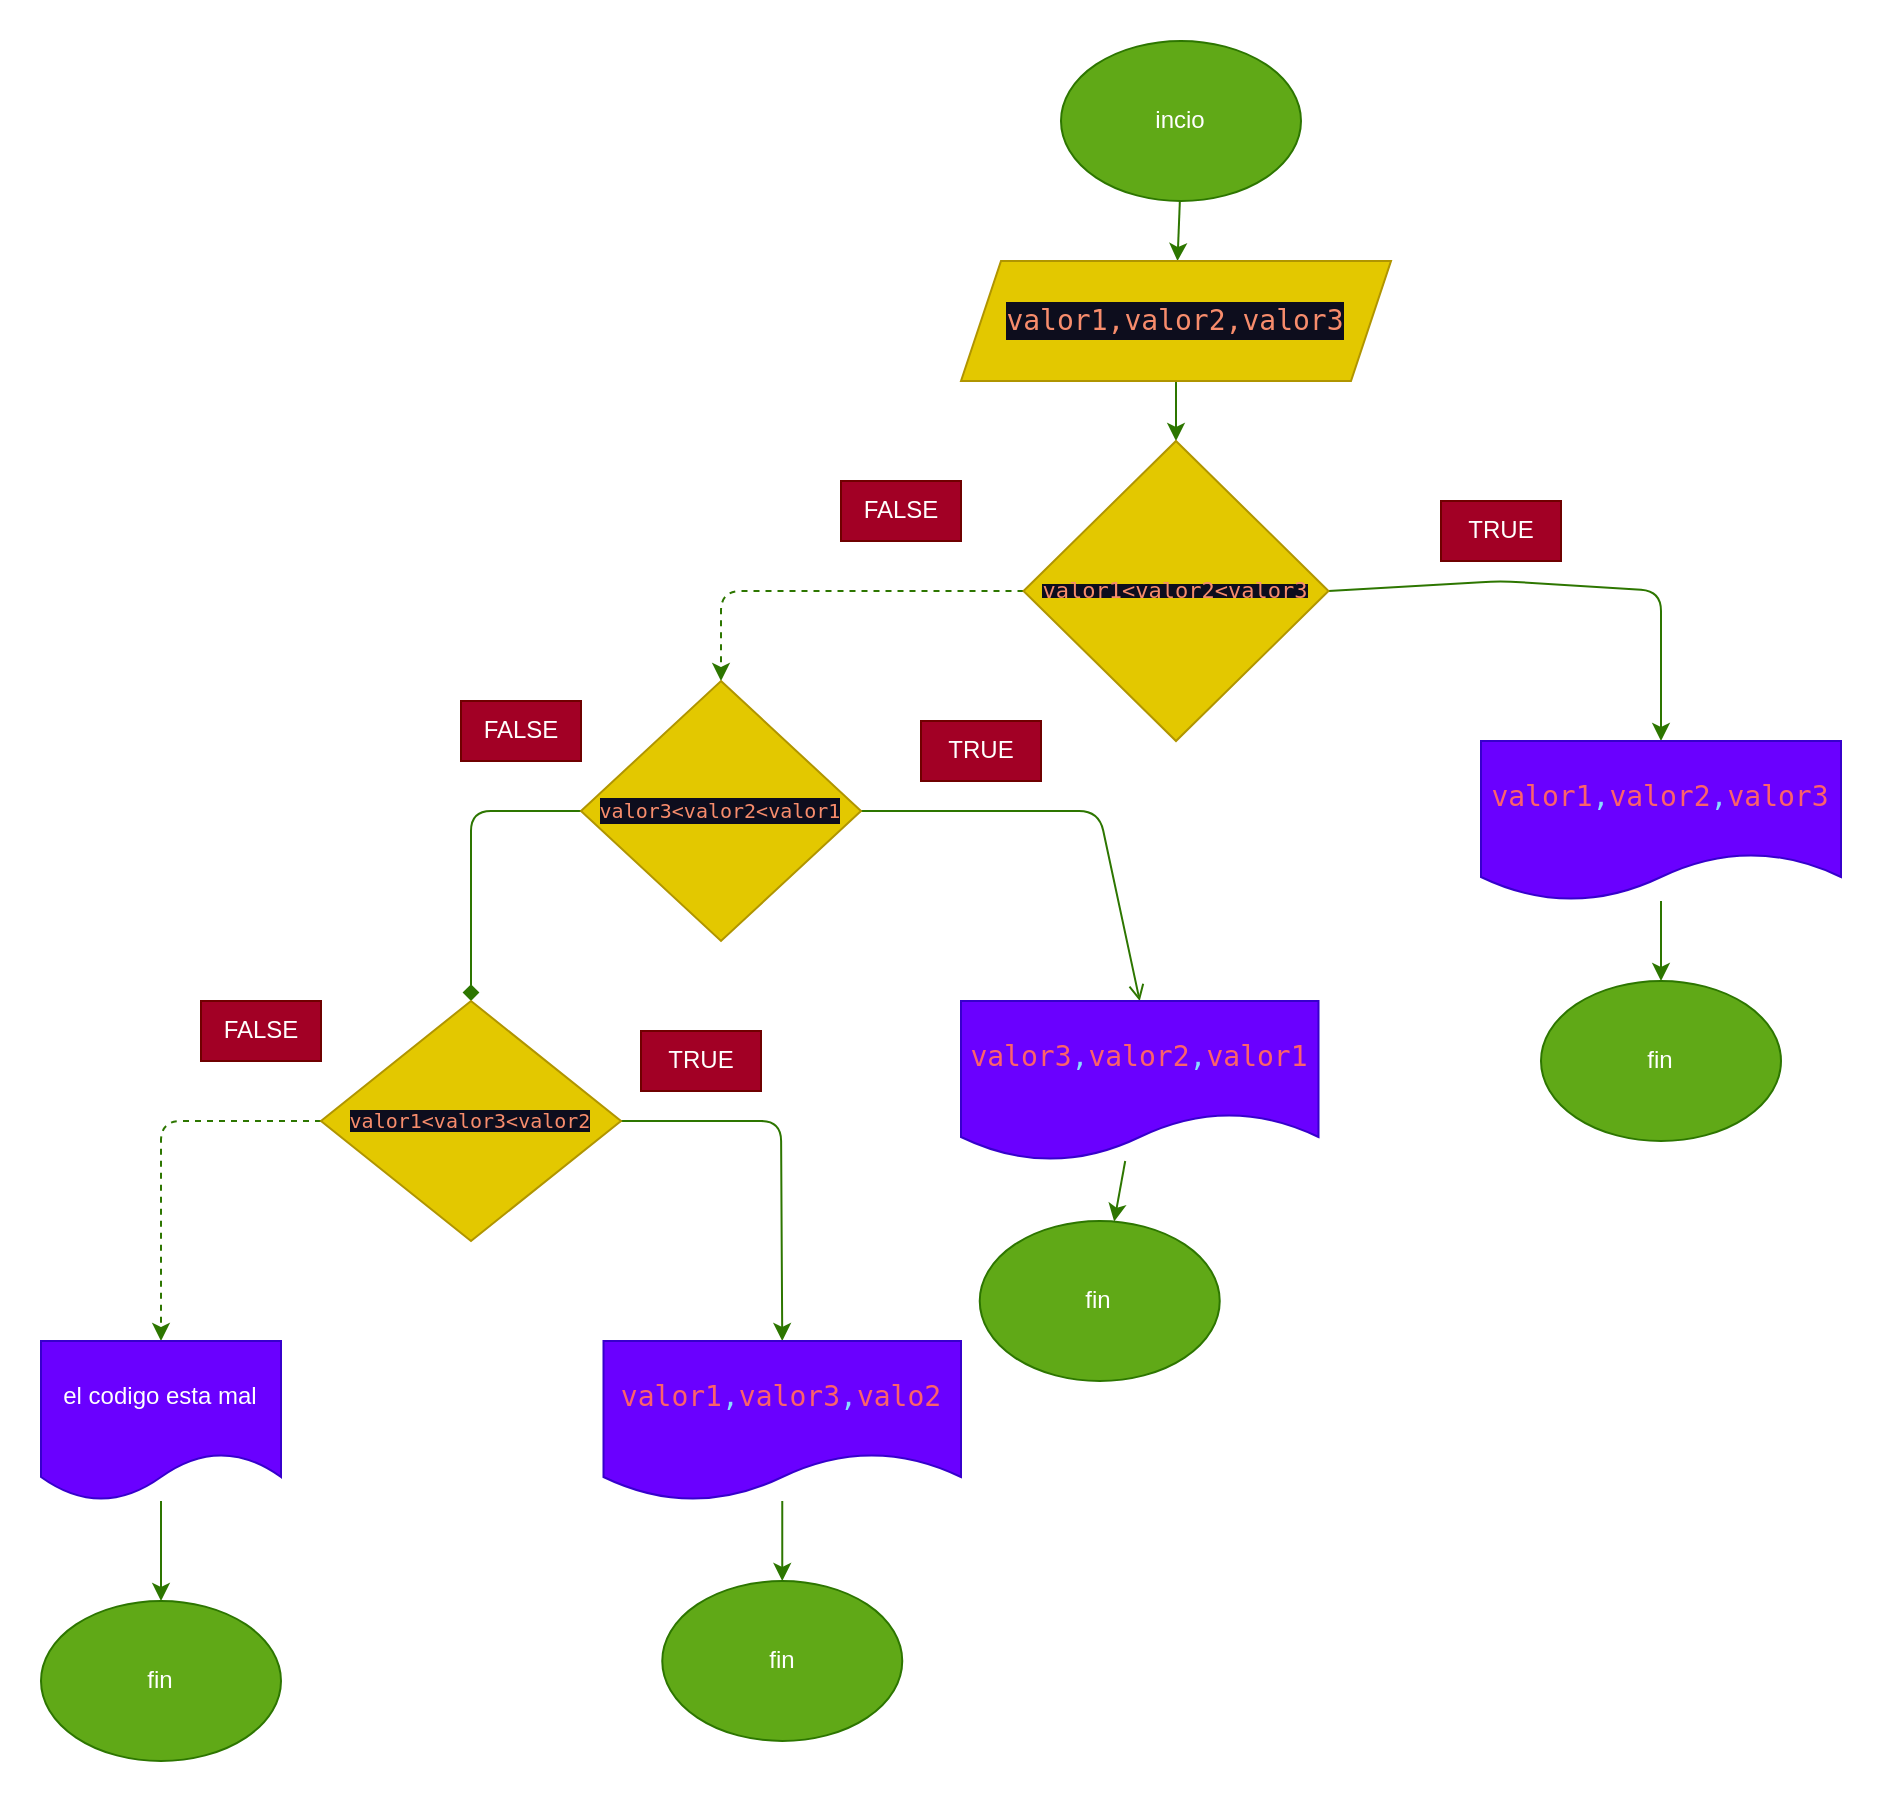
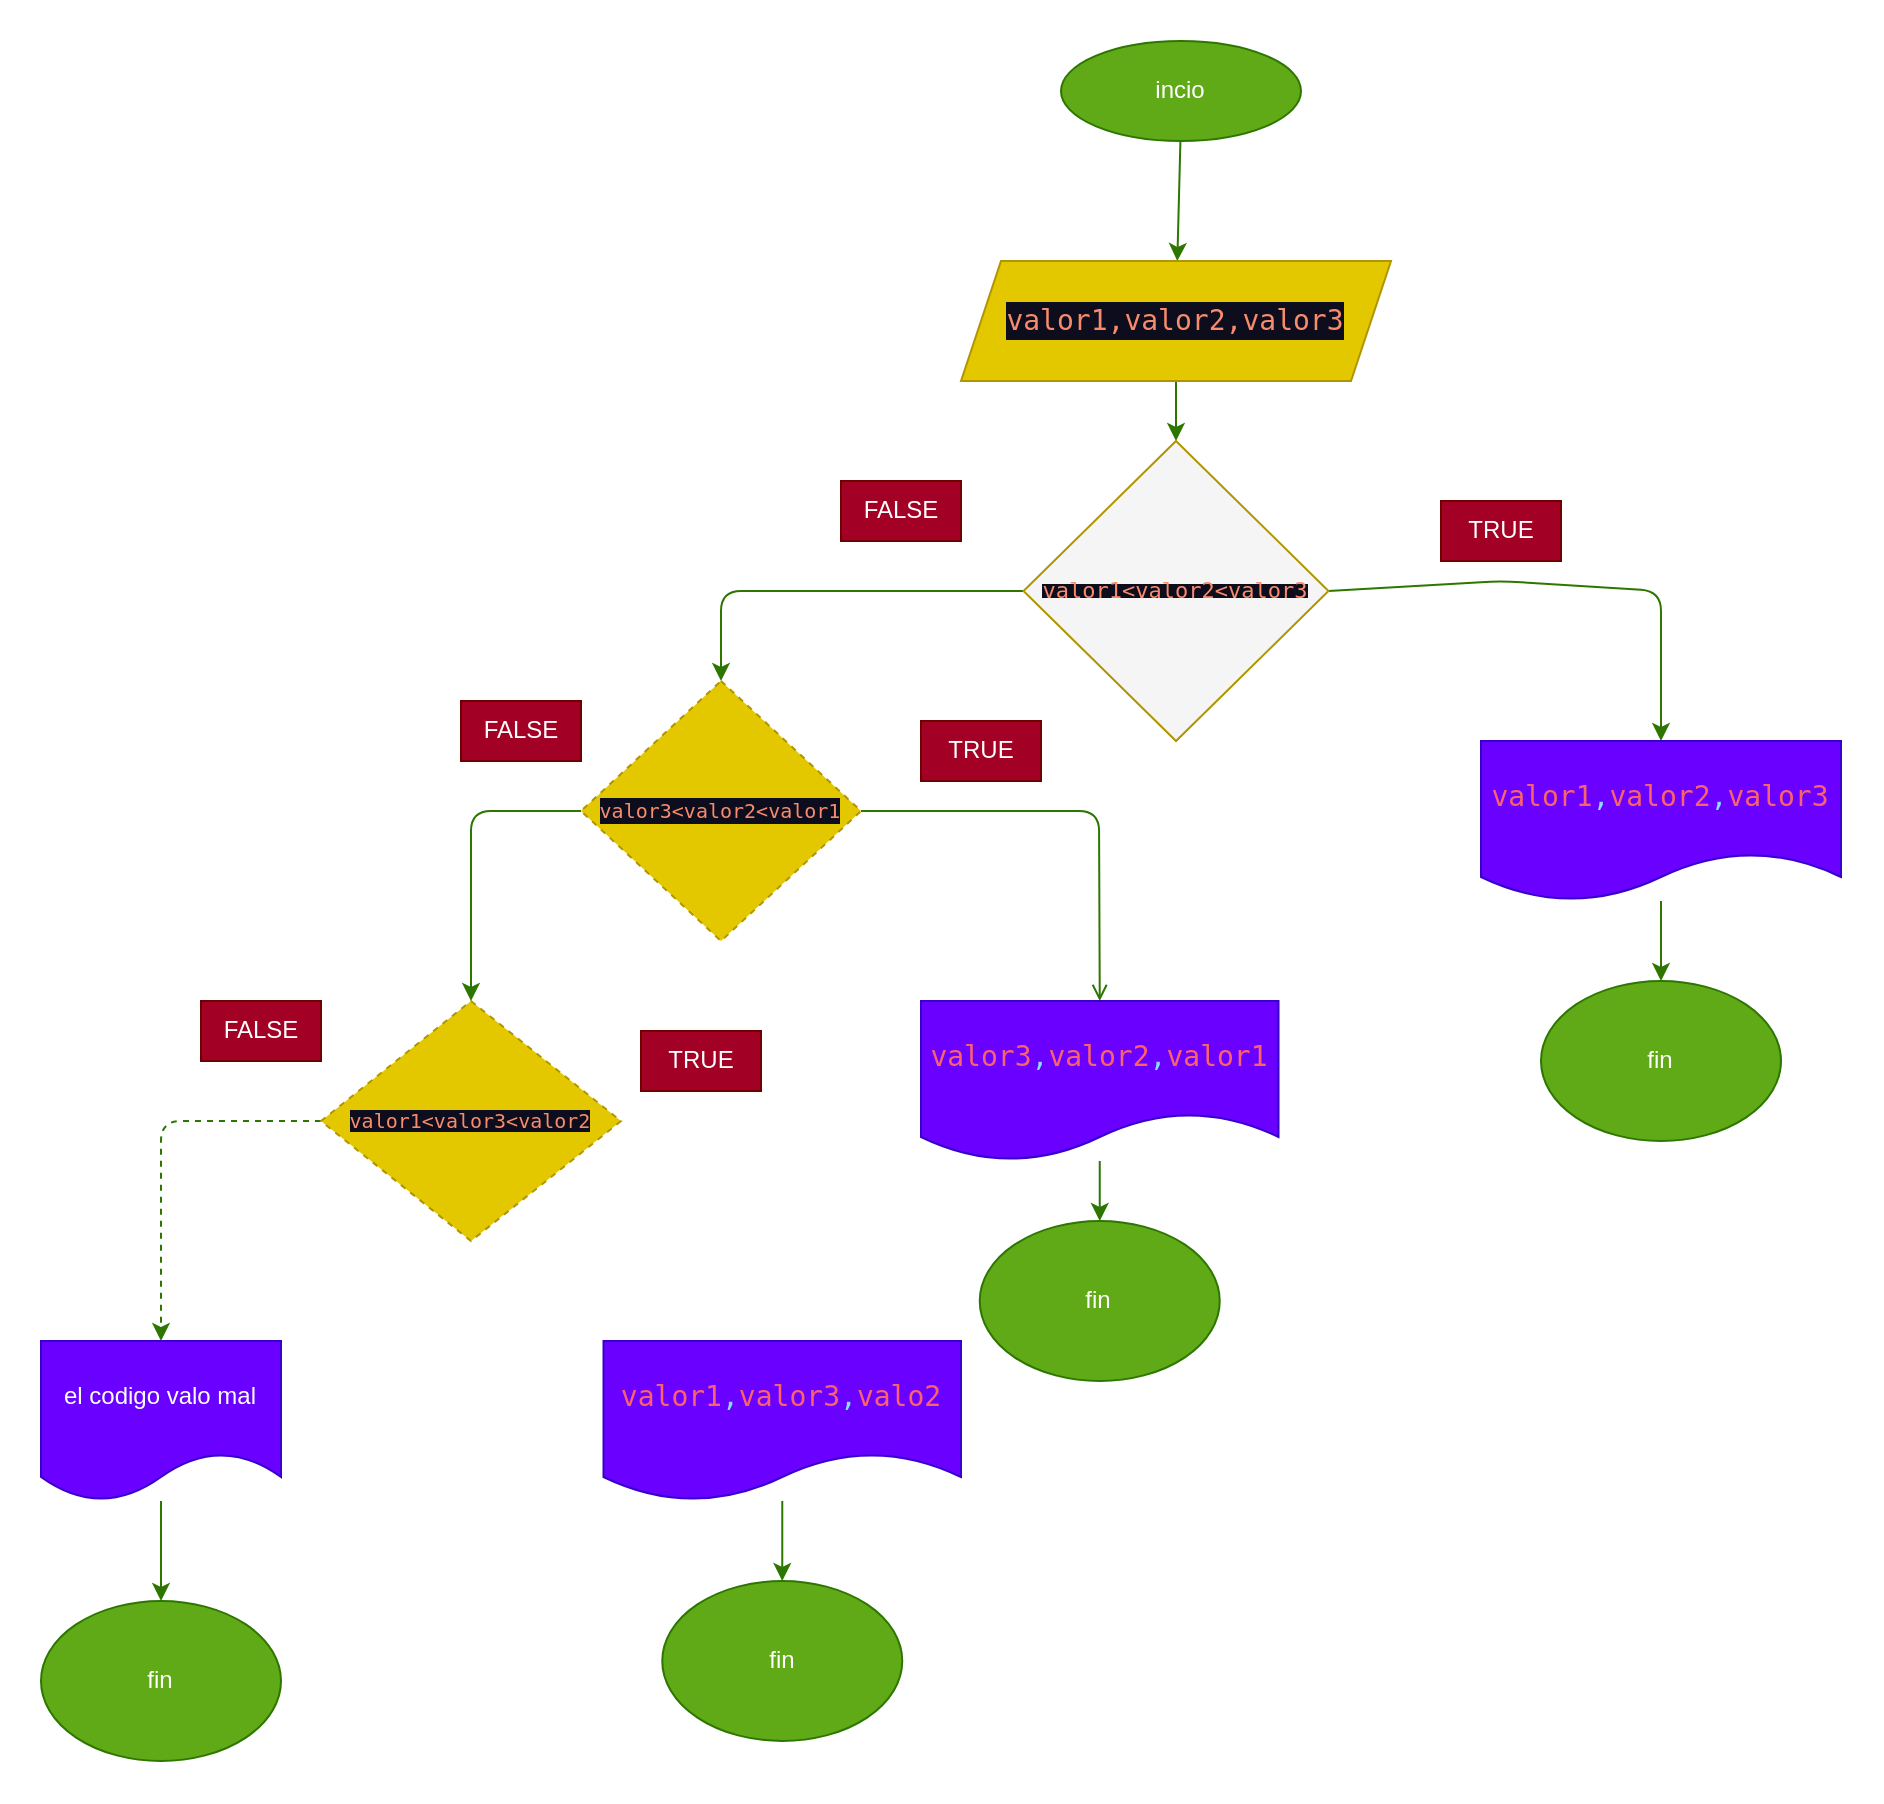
(1181, 121) -> (1181, 91)
(842, 591) -> (842, 591)
(1176, 591) -> (1176, 591)
(721, 811) -> (721, 811)
(471, 985) -> (471, 986)
(1140, 1081) -> (1100, 1081)
(471, 1121) -> (471, 1121)
(781, 1151) -> none
(161, 1397) -> (161, 1397)
